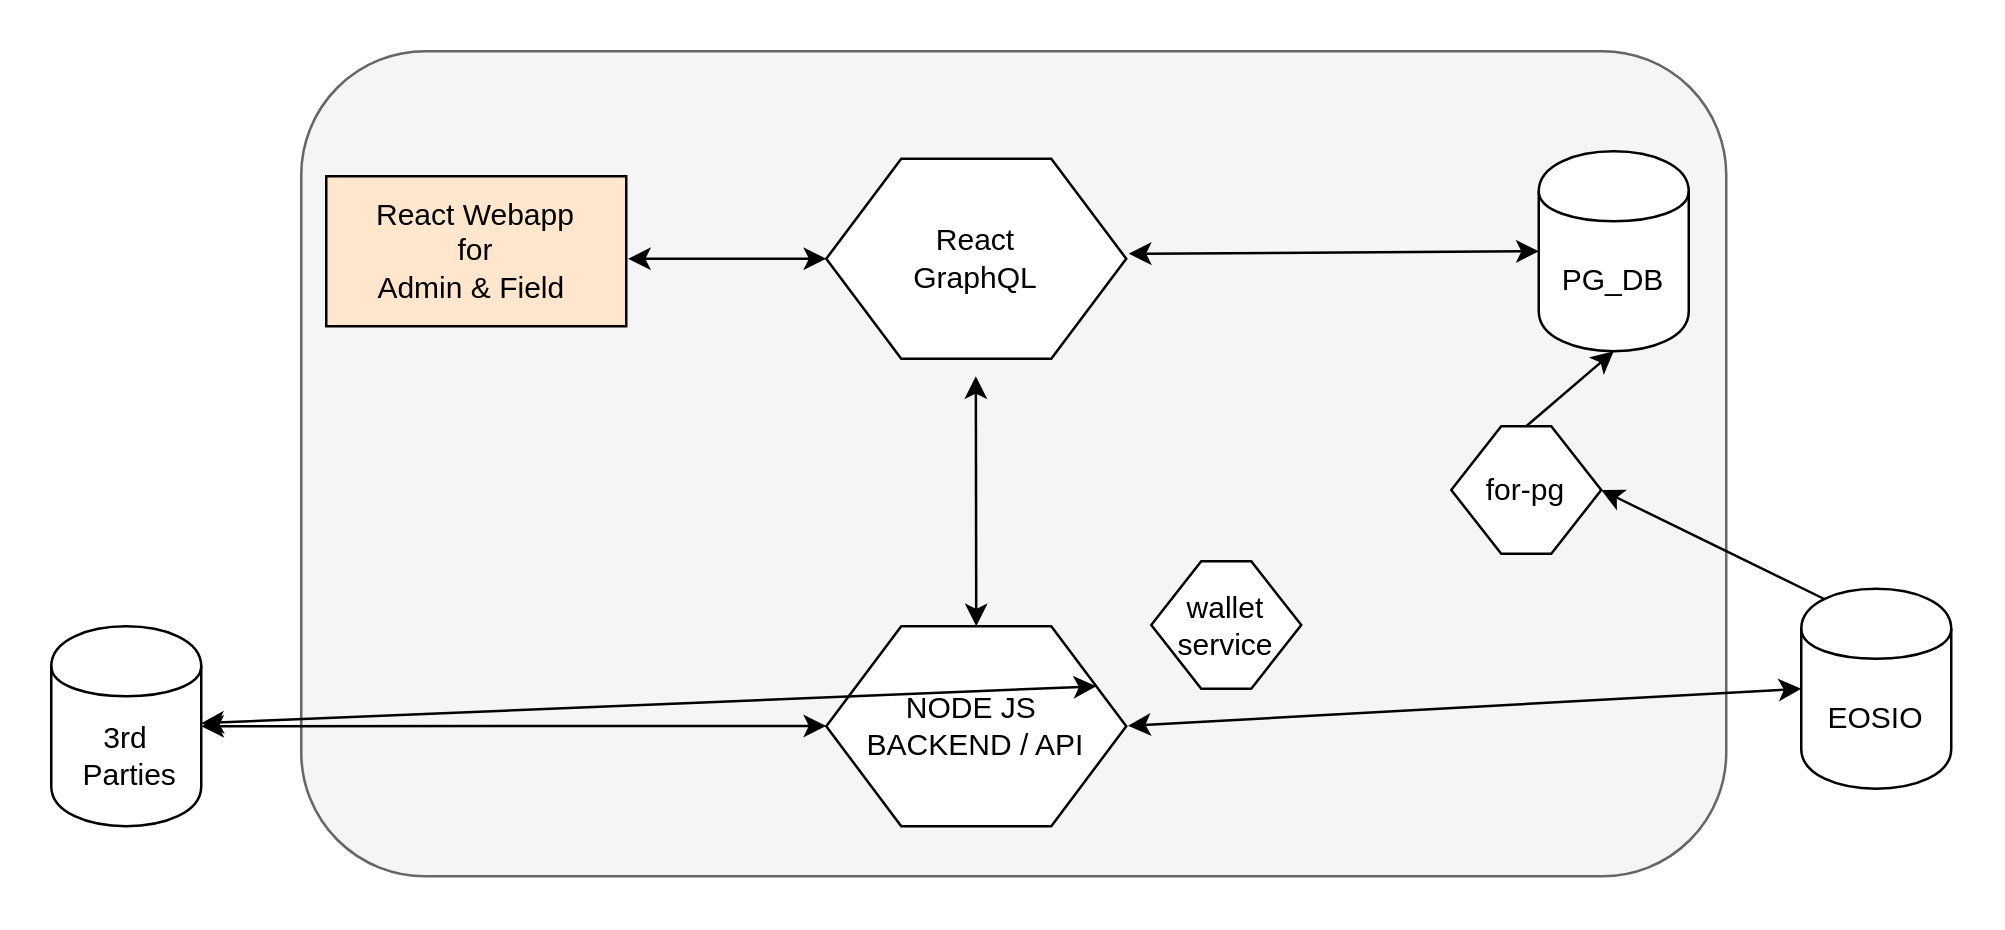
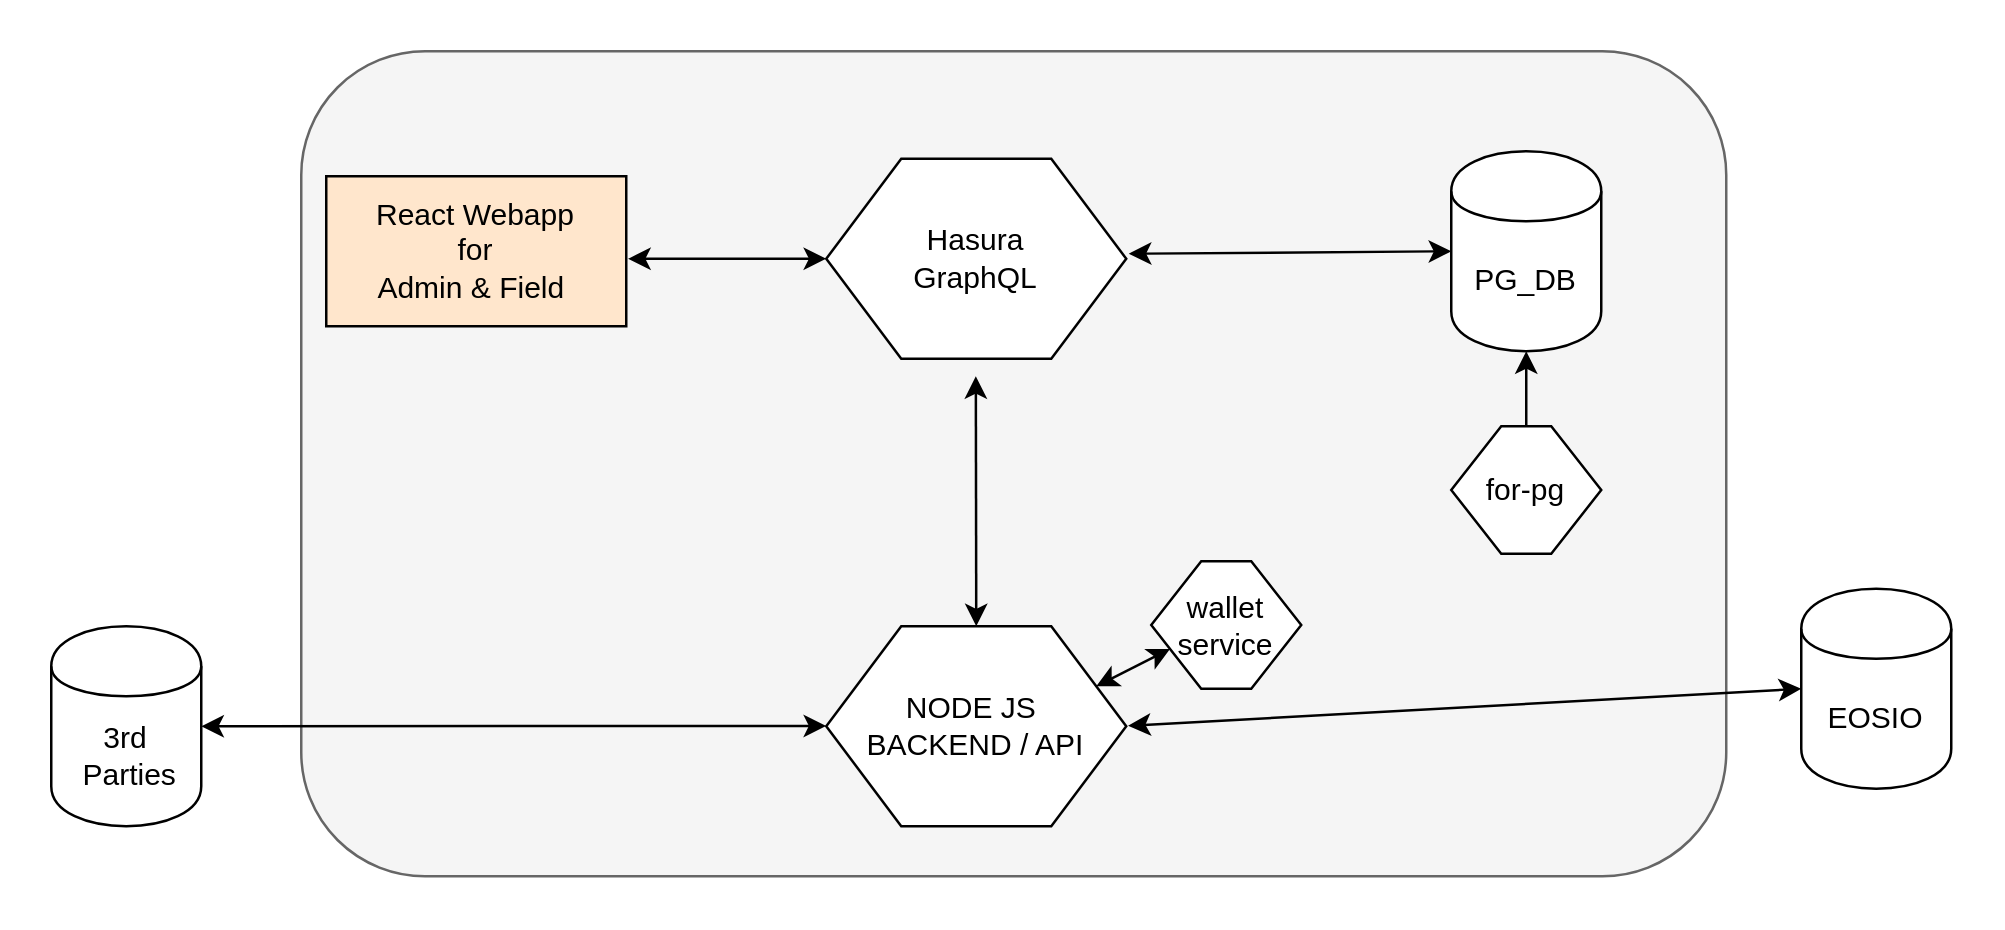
(1614, 251) -> (1526, 251)
(976, 259) -> (976, 259)
(1720, 548) -> none
(649, 705) -> (1133, 668)
